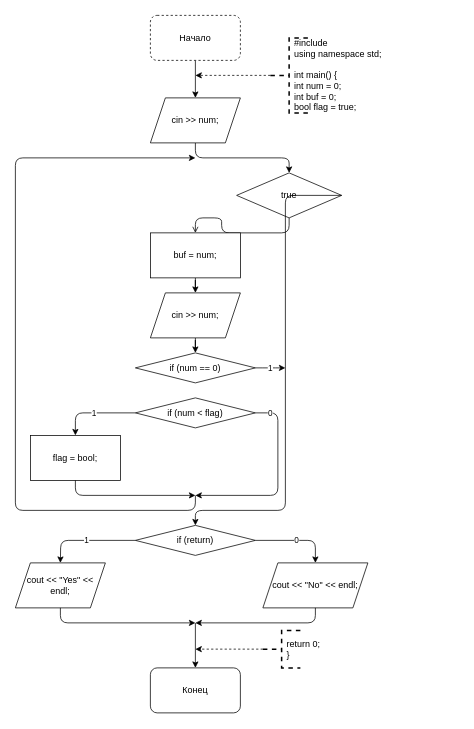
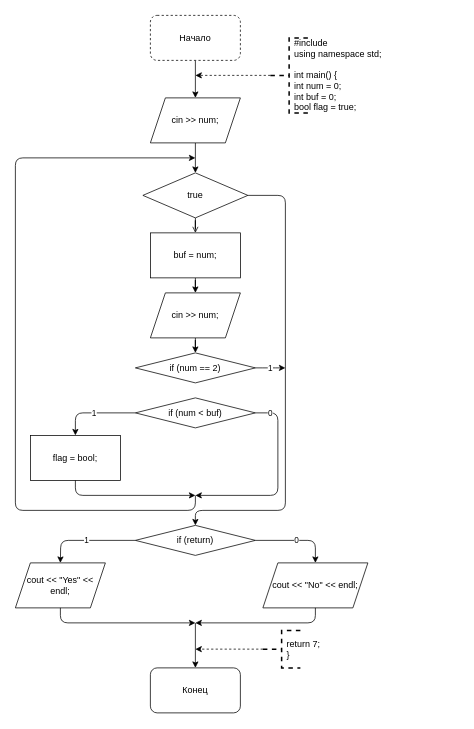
(289, 195) -> (195, 195)
(195, 368) -> (195, 368)
(195, 413) -> (195, 413)
(307, 649) -> (307, 649)
